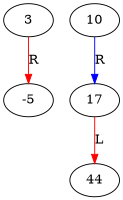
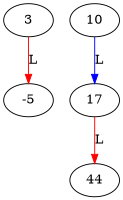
(34, 60) -> (33, 60)
(100, 60) -> (99, 60)
